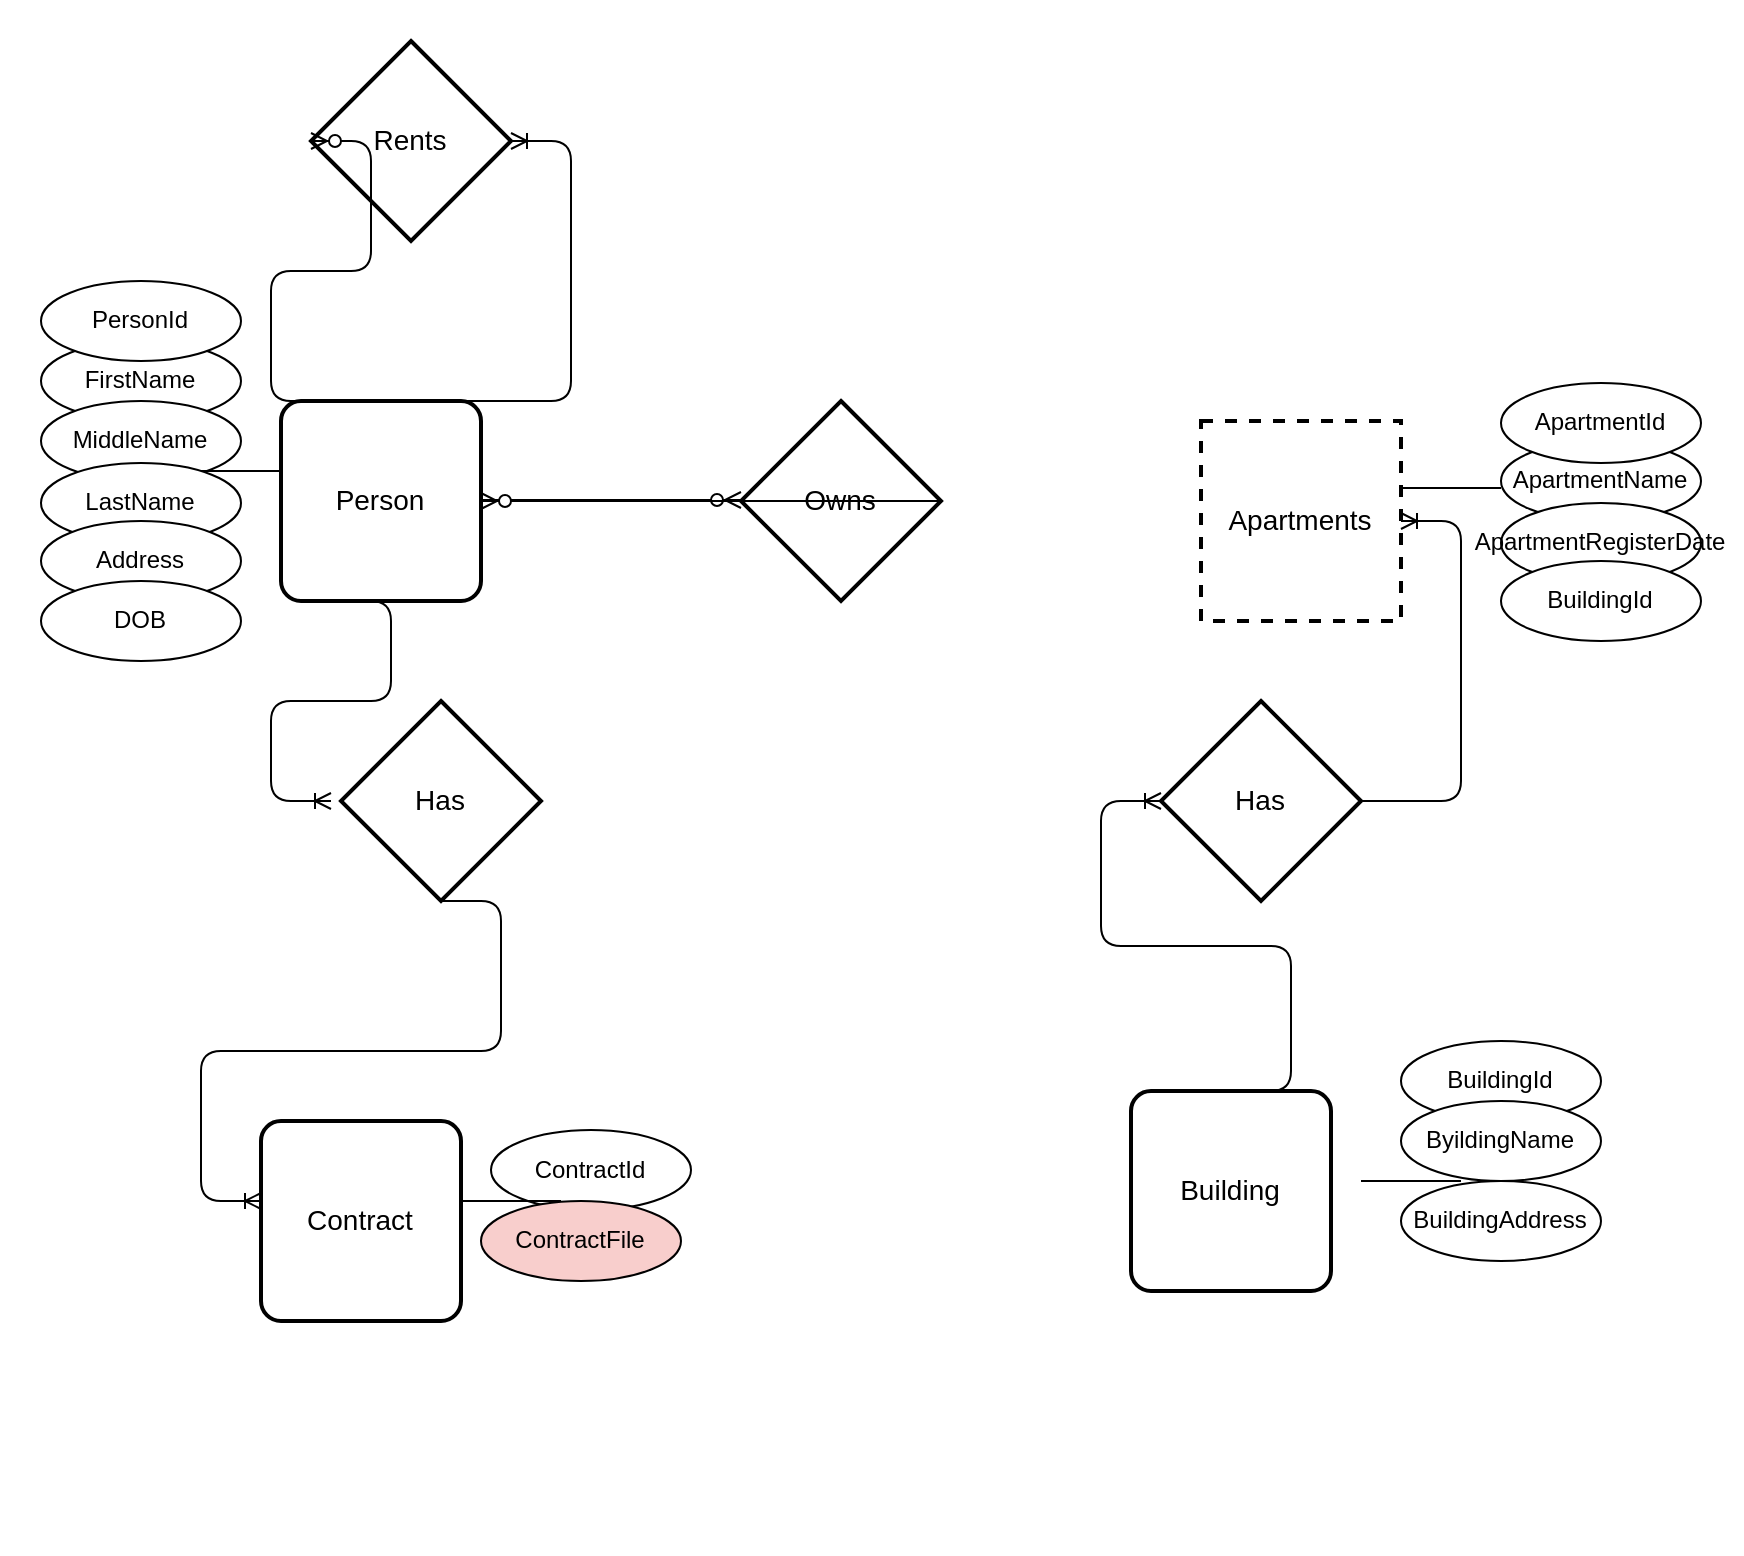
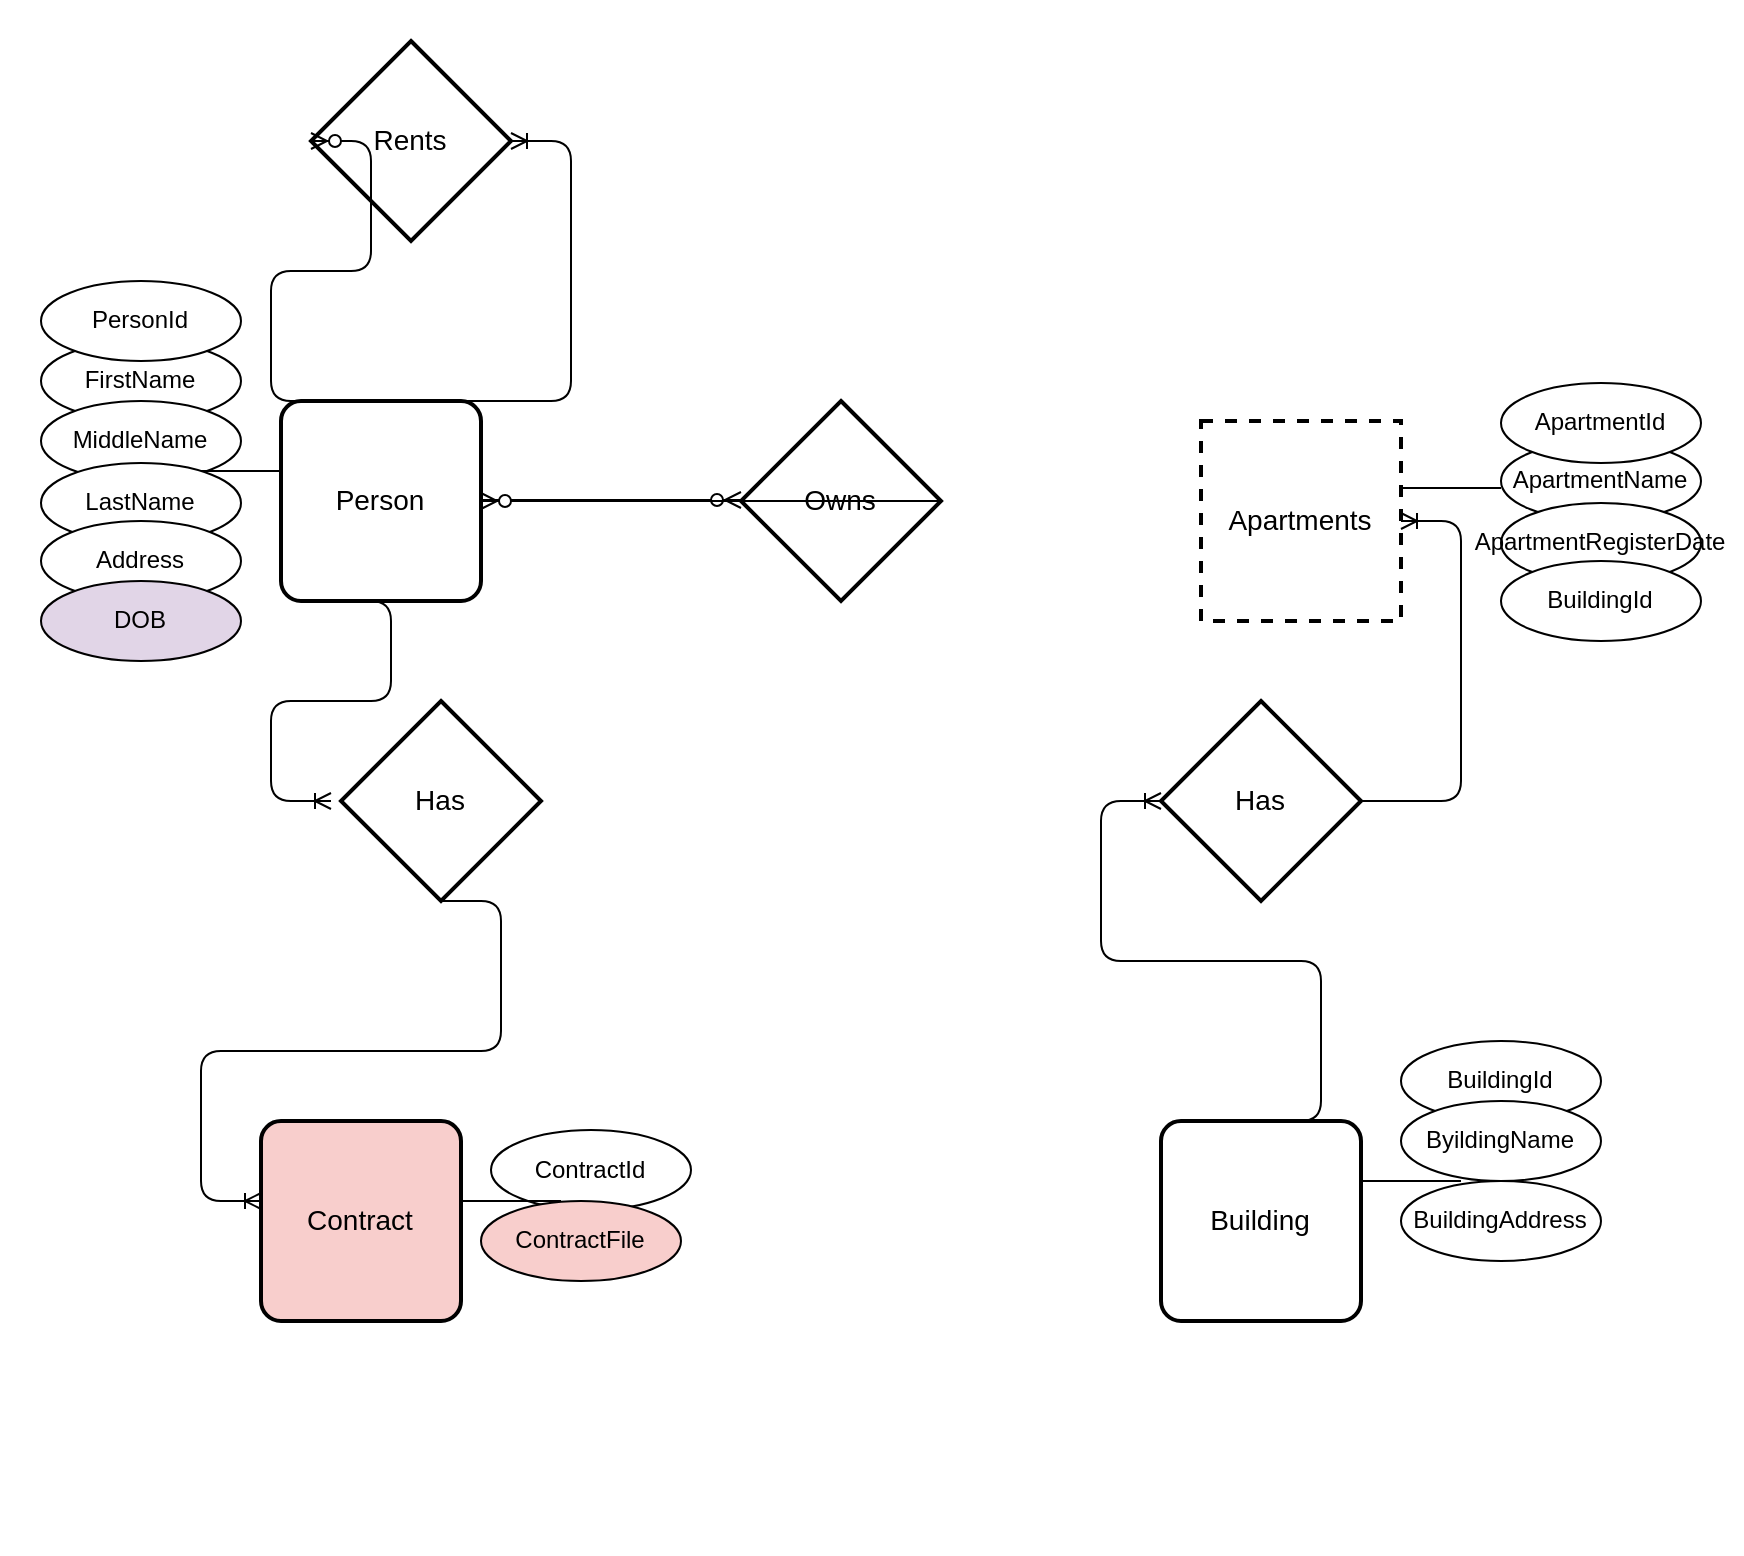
(141, 621) -> (141, 621)
(1231, 1191) -> (1261, 1221)
(361, 1221) -> (361, 1221)
